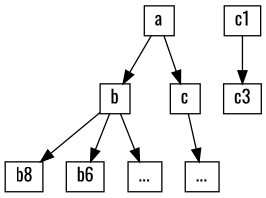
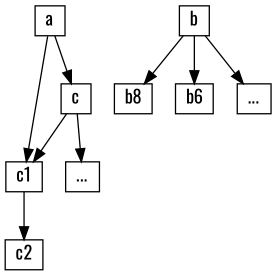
(140, 54) -> (38, 93)
(242, 99) -> (24, 255)
none -> (54, 132)
